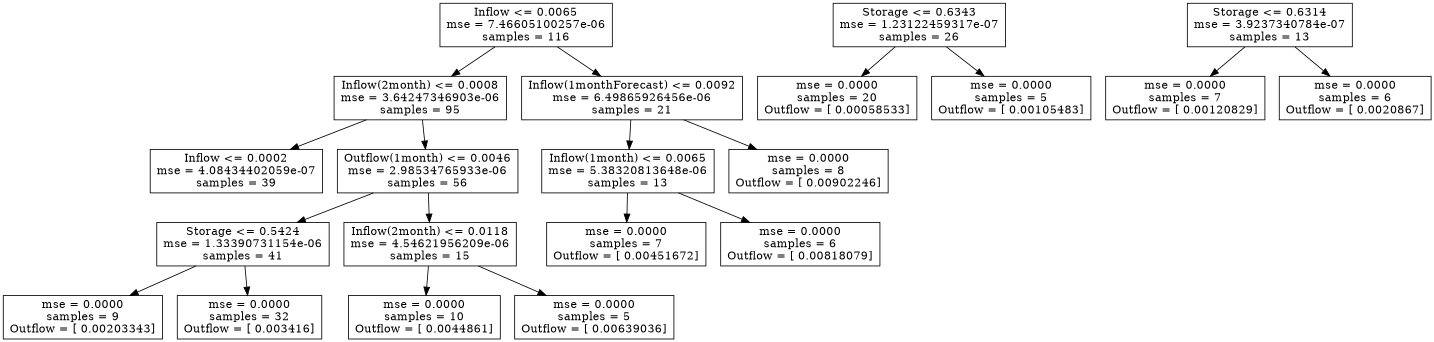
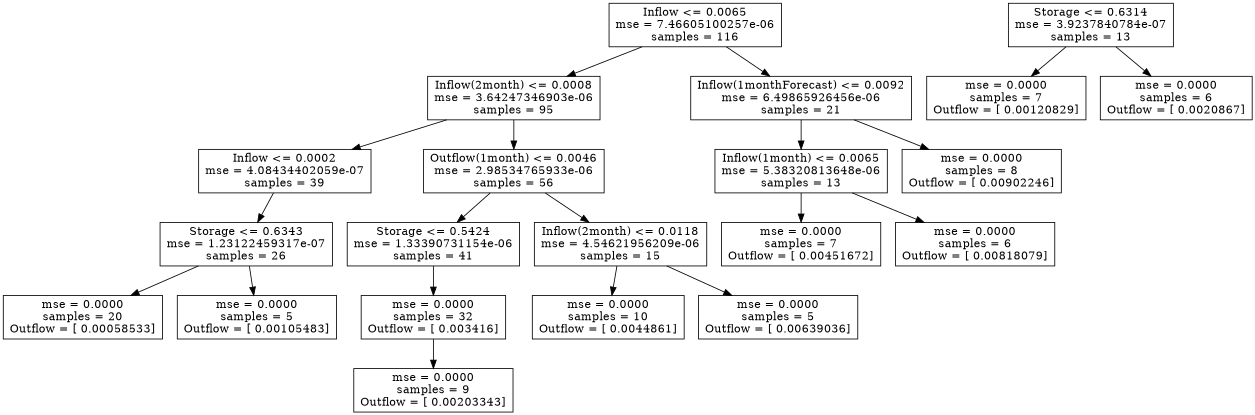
(1270, 25) -> (1091, 25)
none -> (268, 204)
(167, 279) -> (433, 350)
